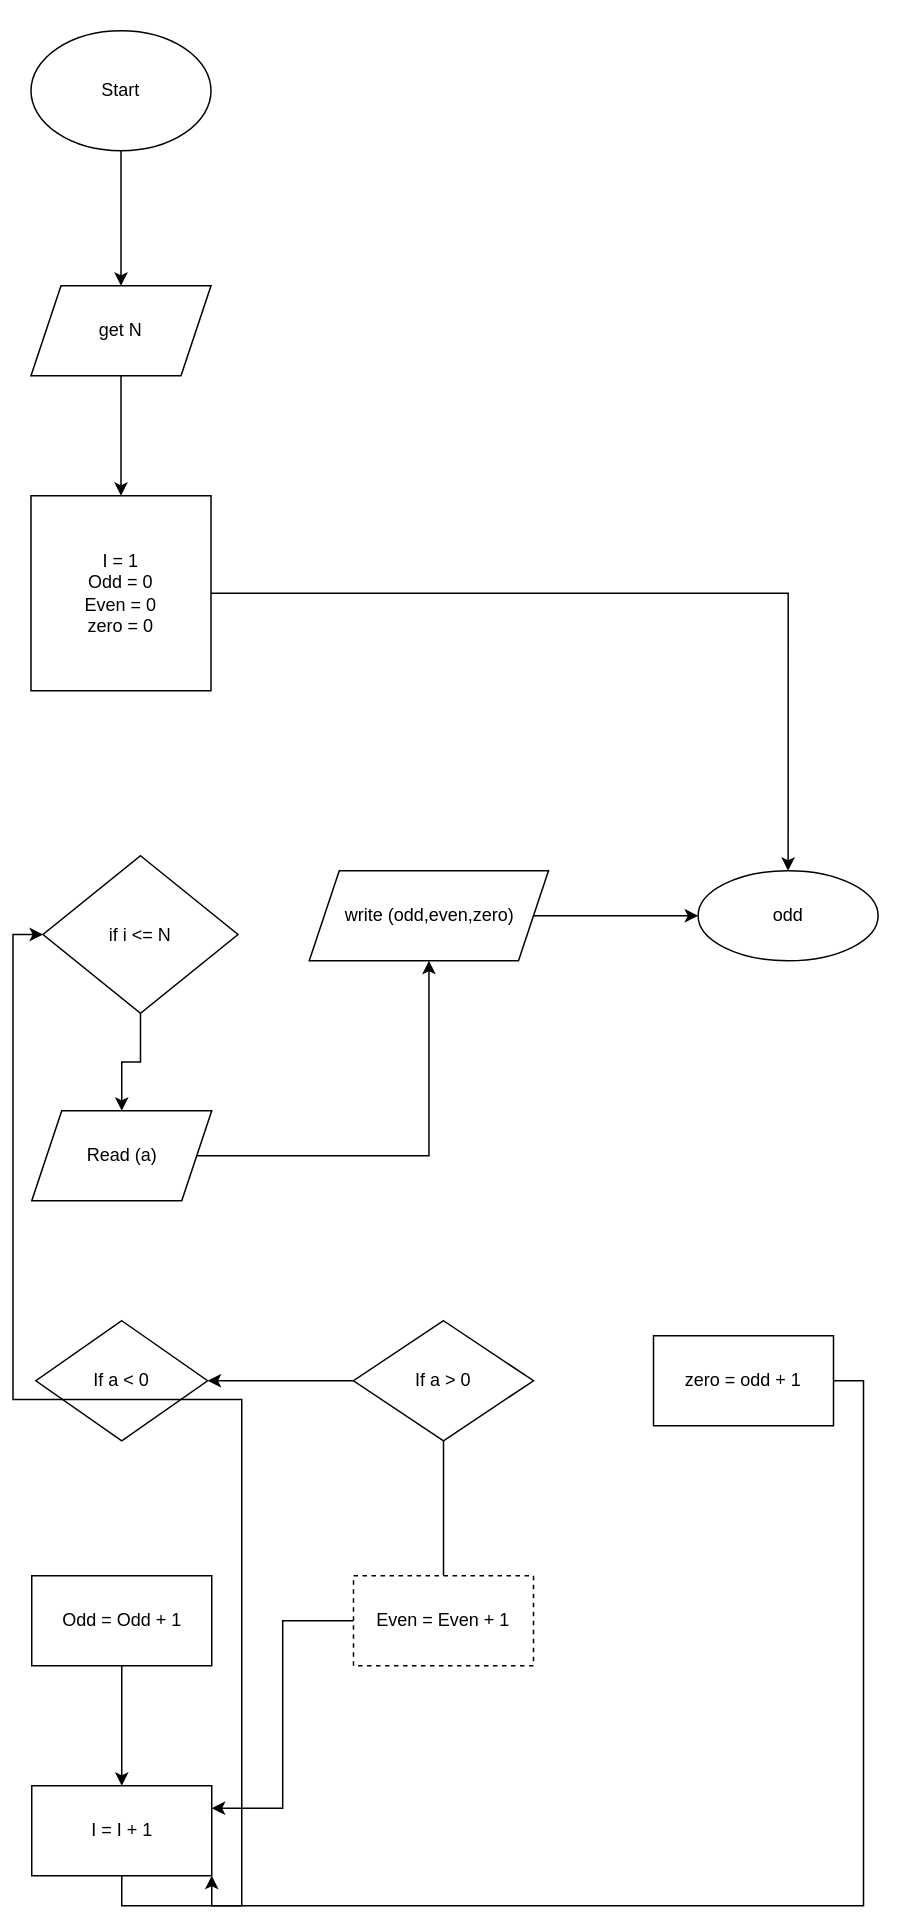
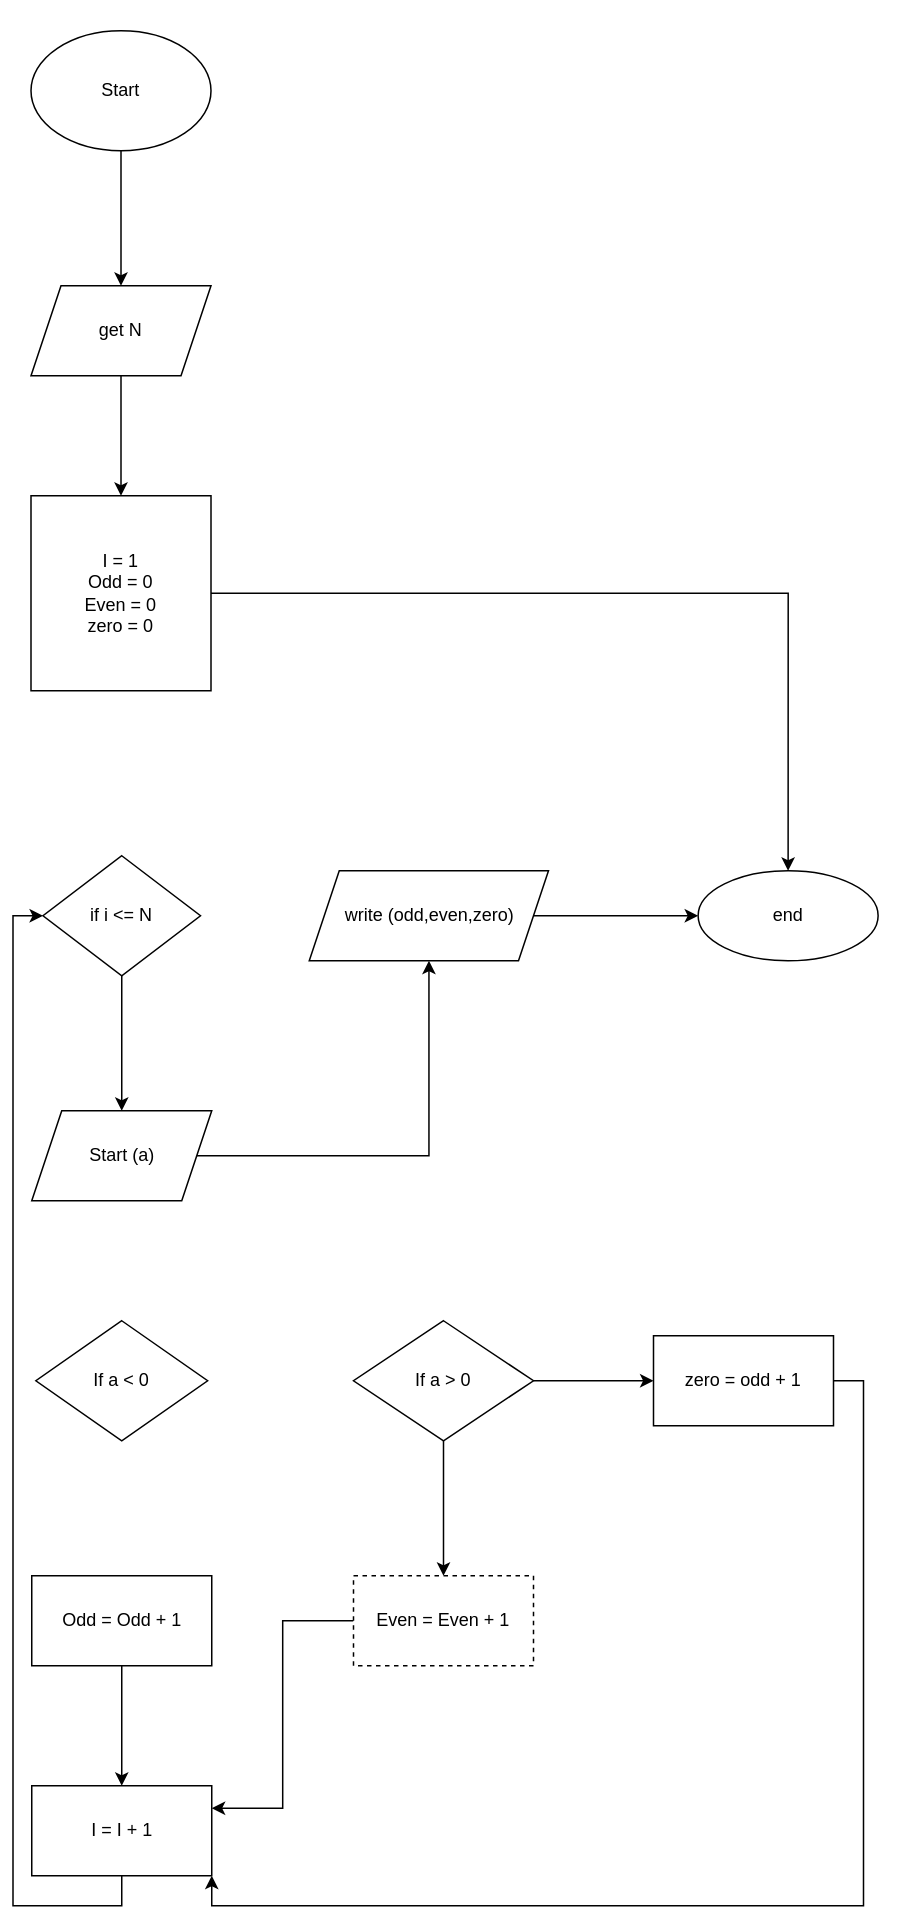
(788, 916) -> (788, 916)
(140, 935) -> (122, 916)
(122, 1156) -> (122, 1156)
(285, 1381) -> (588, 1381)
(443, 1568) -> (443, 1564)
